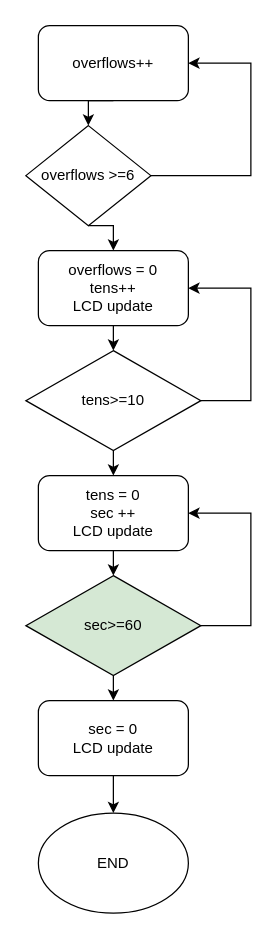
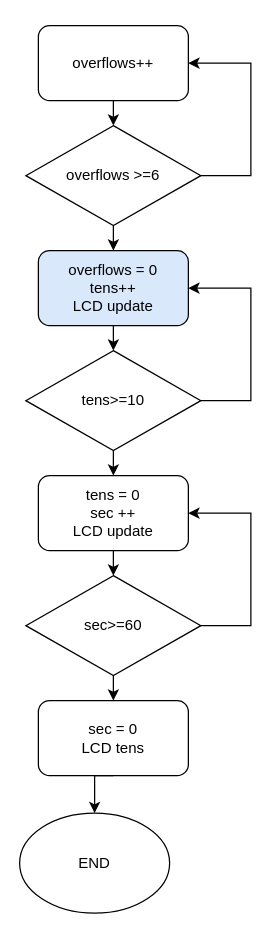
(88, 176) -> (113, 176)
(113, 288) -> (113, 288)
(113, 626) -> (113, 626)
(113, 738) -> (113, 738)
(113, 863) -> (94, 863)
